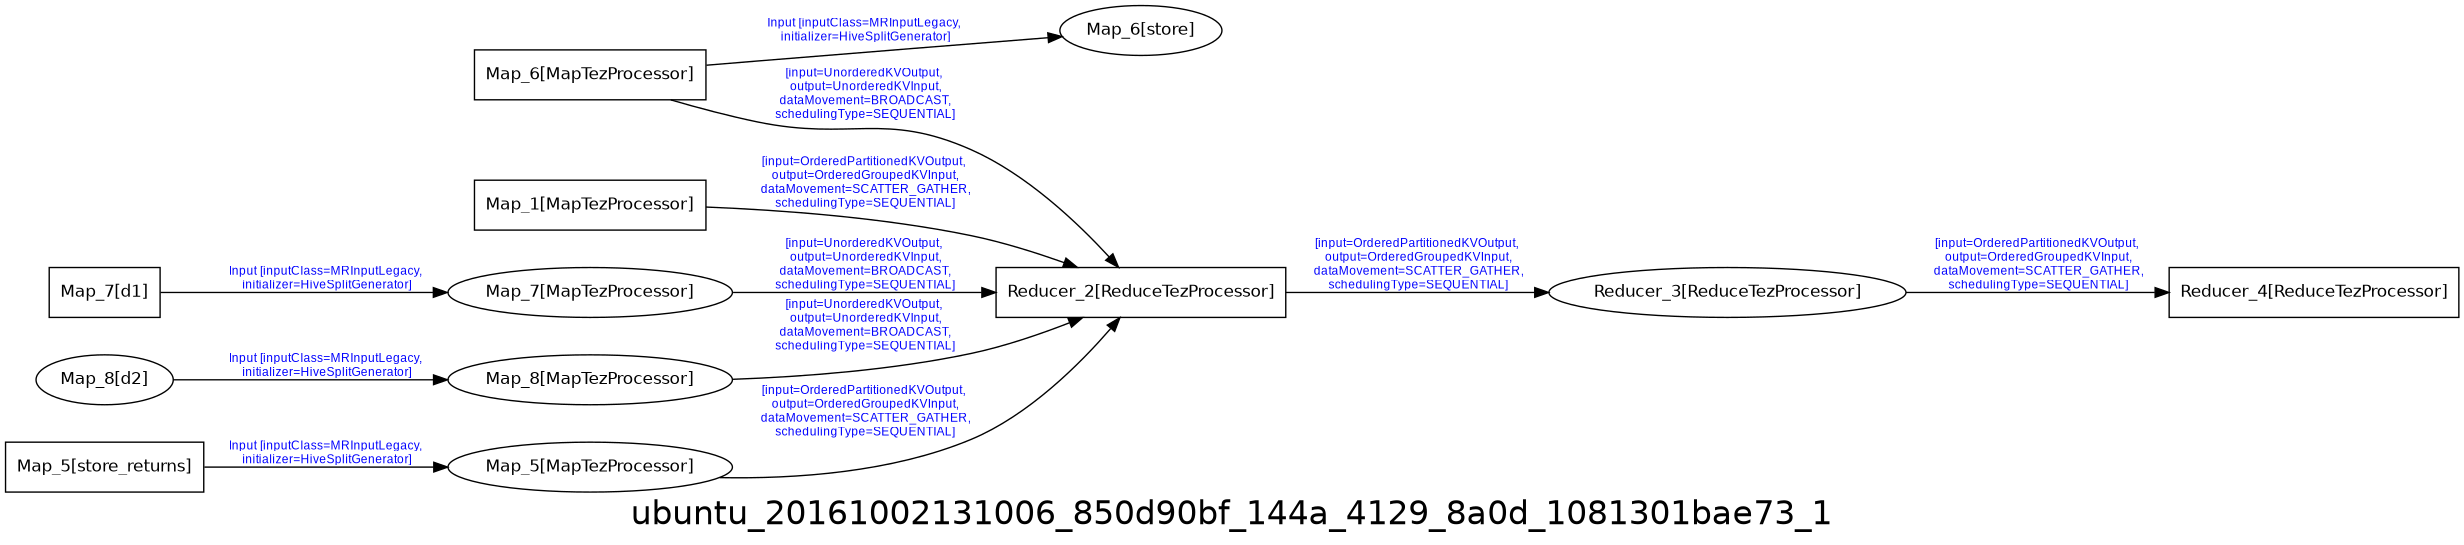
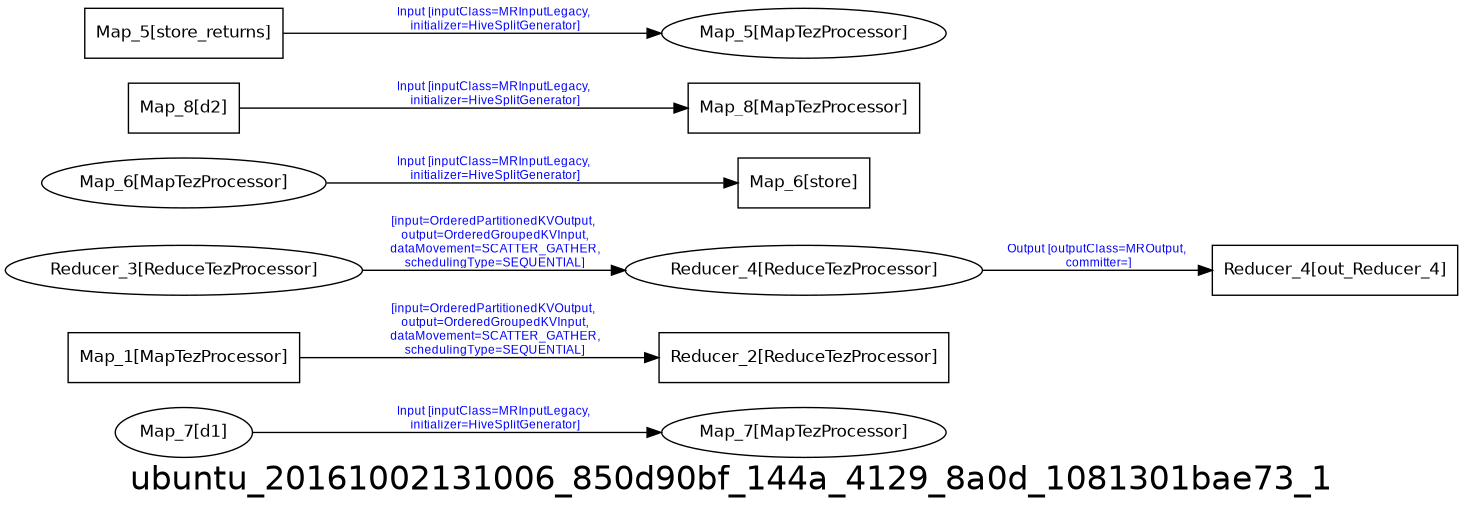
(1141, 30) -> (804, 183)
(590, 75) -> (184, 183)
(909, 131) -> none
none -> (1335, 270)
(105, 292) -> (184, 432)
(857, 292) -> none
(1410, 292) -> none
(2314, 292) -> (804, 270)
(904, 365) -> none
(105, 380) -> (184, 108)
(590, 380) -> (804, 108)
(935, 452) -> none
